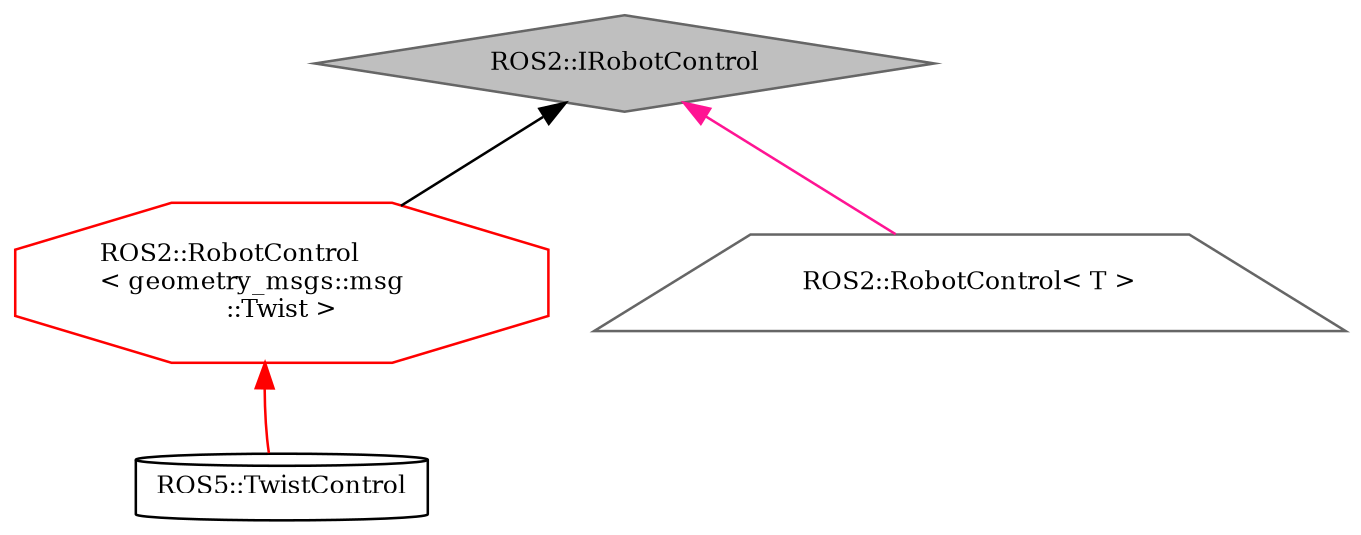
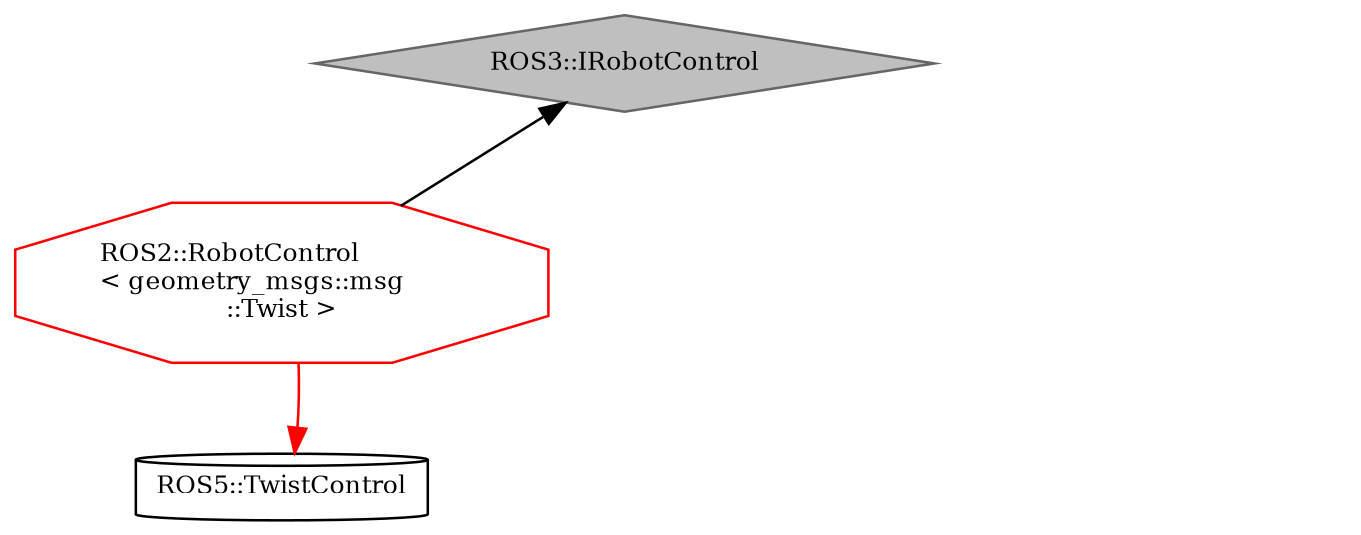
(625, 63) -> (625, 63)
(970, 283) -> none
(266, 421) -> (299, 395)
